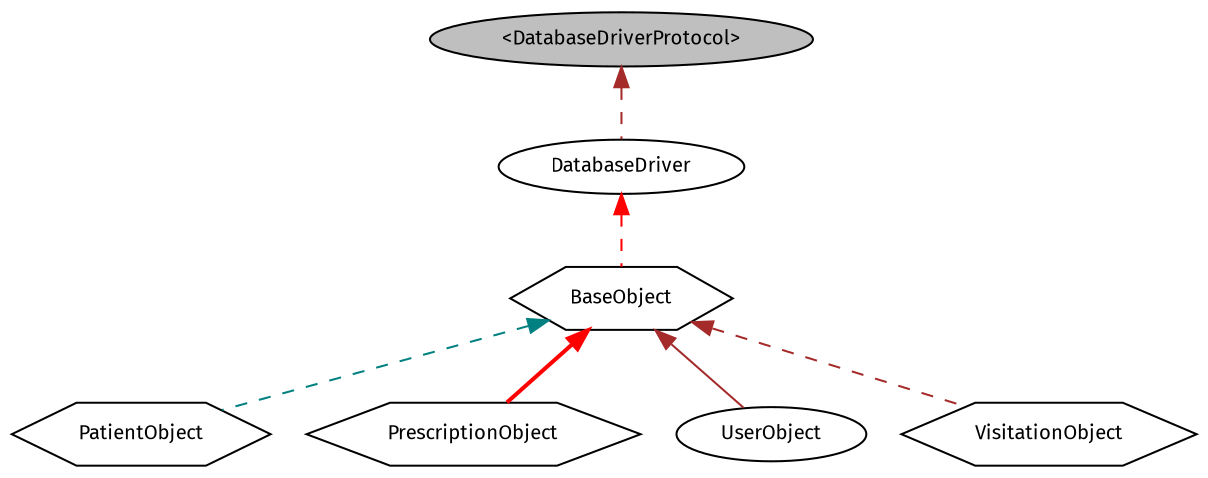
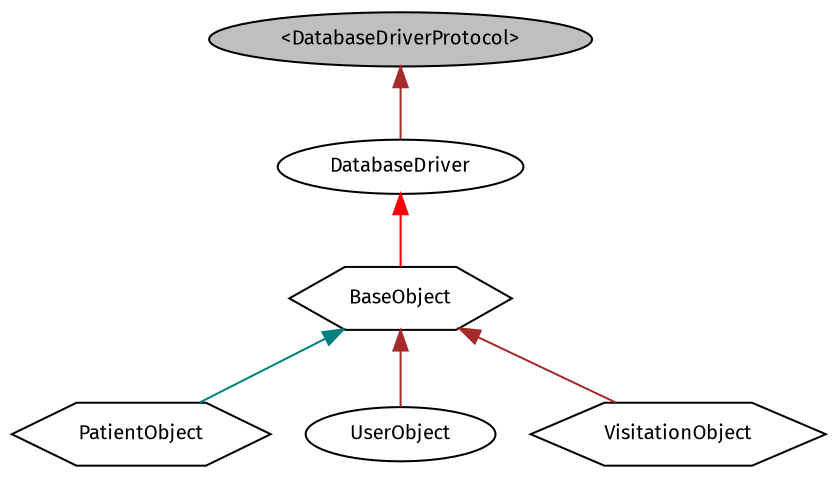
(621, 113) -> (401, 113)
(621, 241) -> (401, 241)
(839, 367) -> (547, 370)
(375, 368) -> (263, 371)
(474, 434) -> none
